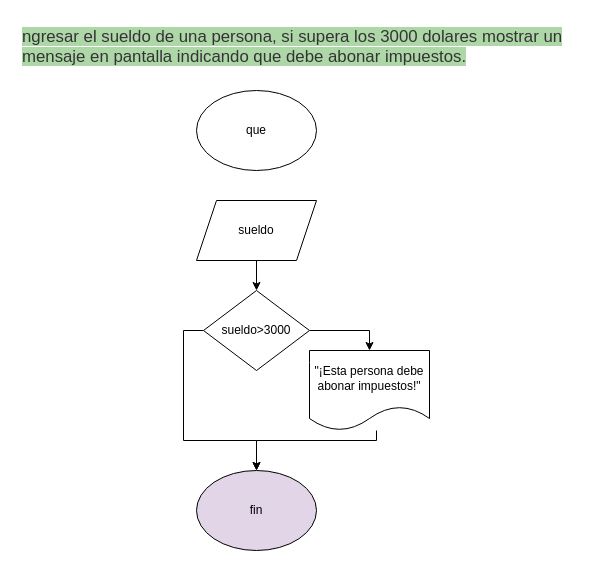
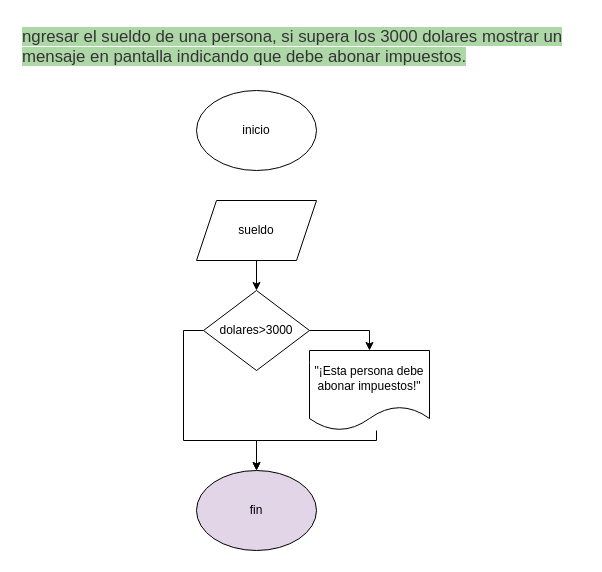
(257, 131) -> (257, 131)
(257, 331) -> (257, 331)
